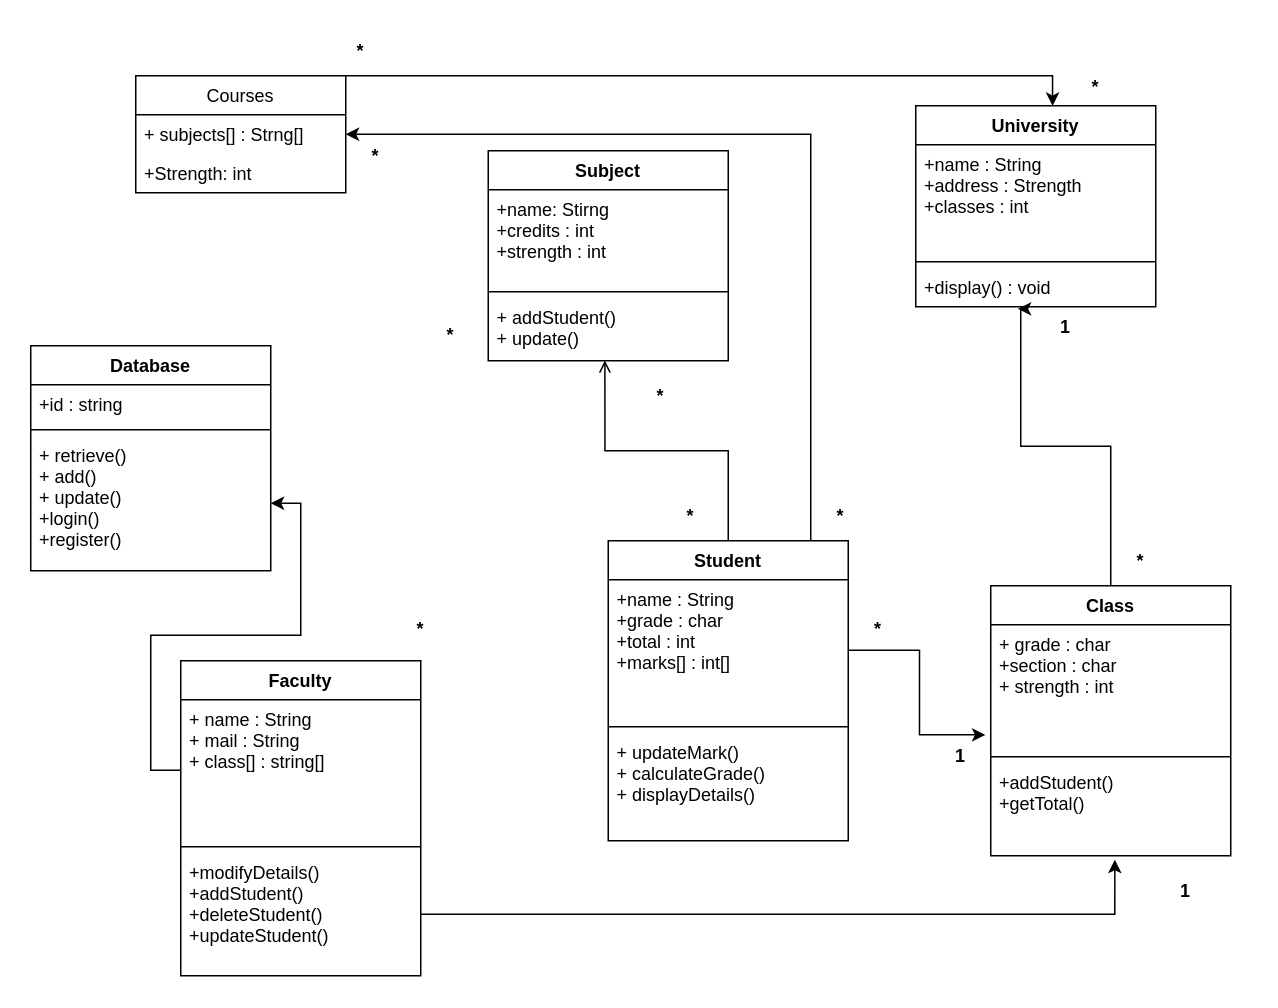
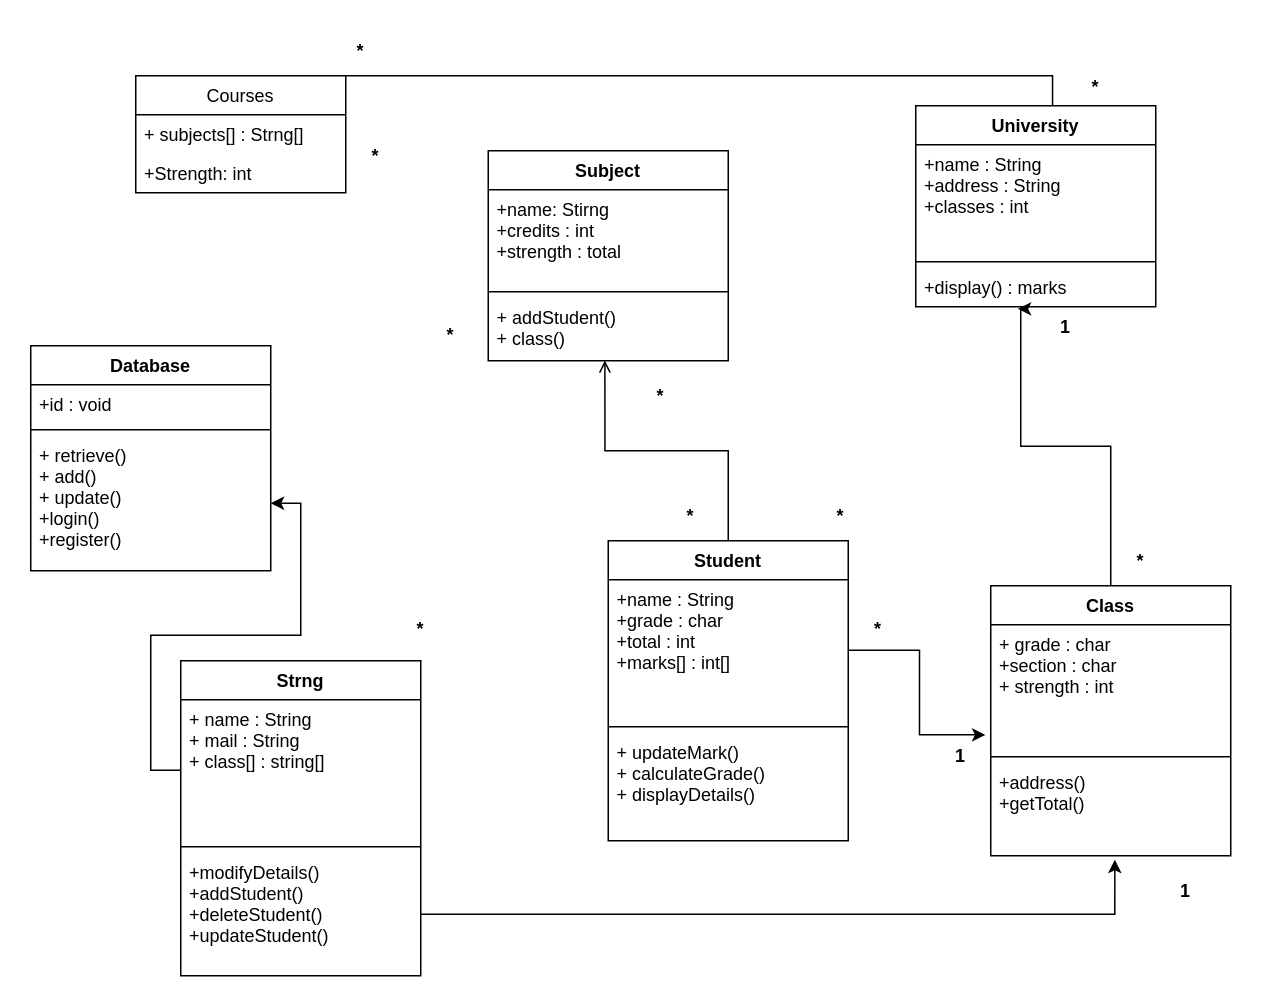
(1053, 94) -> (1053, 98)
(787, 134) -> none
(985, 165) -> (985, 165)
(555, 210) -> (555, 210)
(996, 288) -> (1003, 288)
(565, 318) -> (565, 318)
(88, 405) -> (78, 405)
(300, 681) -> (300, 681)
(1065, 783) -> (1049, 783)
